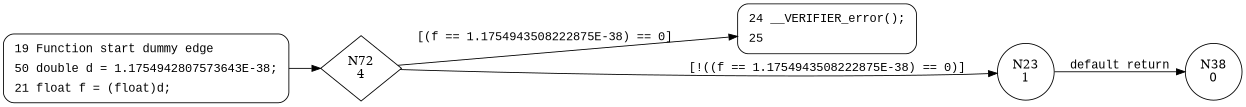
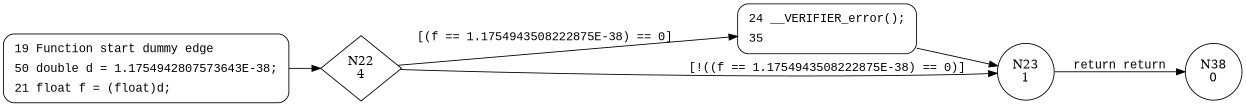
(756, 38) -> (756, 38)
none -> (953, 56)
(1120, 65) -> (1120, 65)
(361, 68) -> (361, 68)
